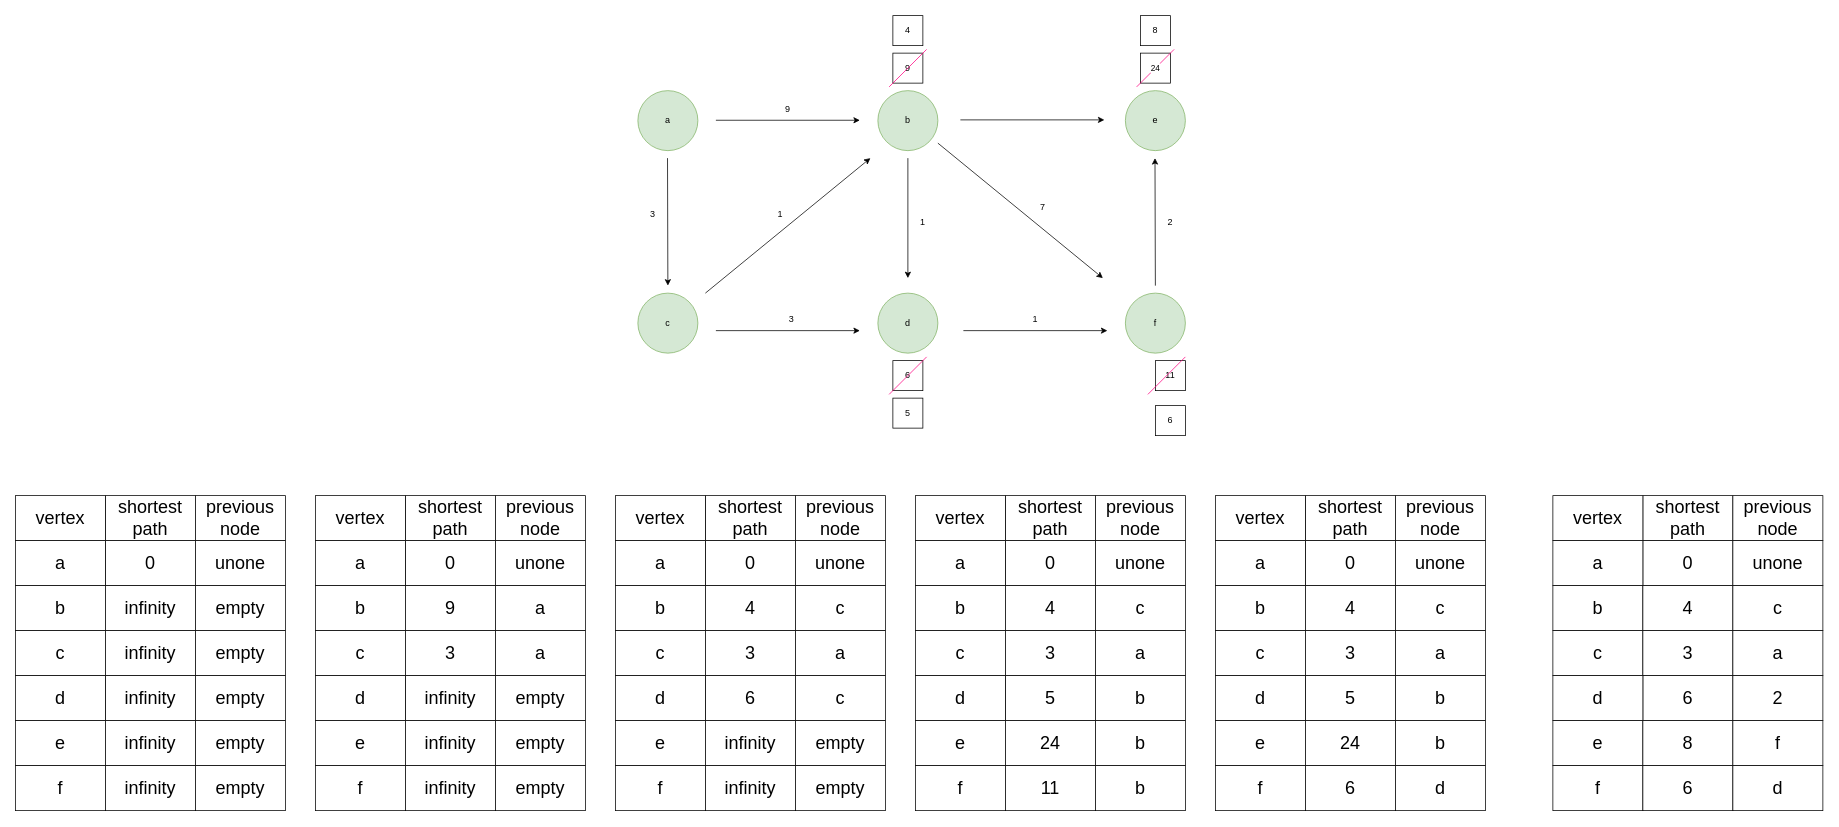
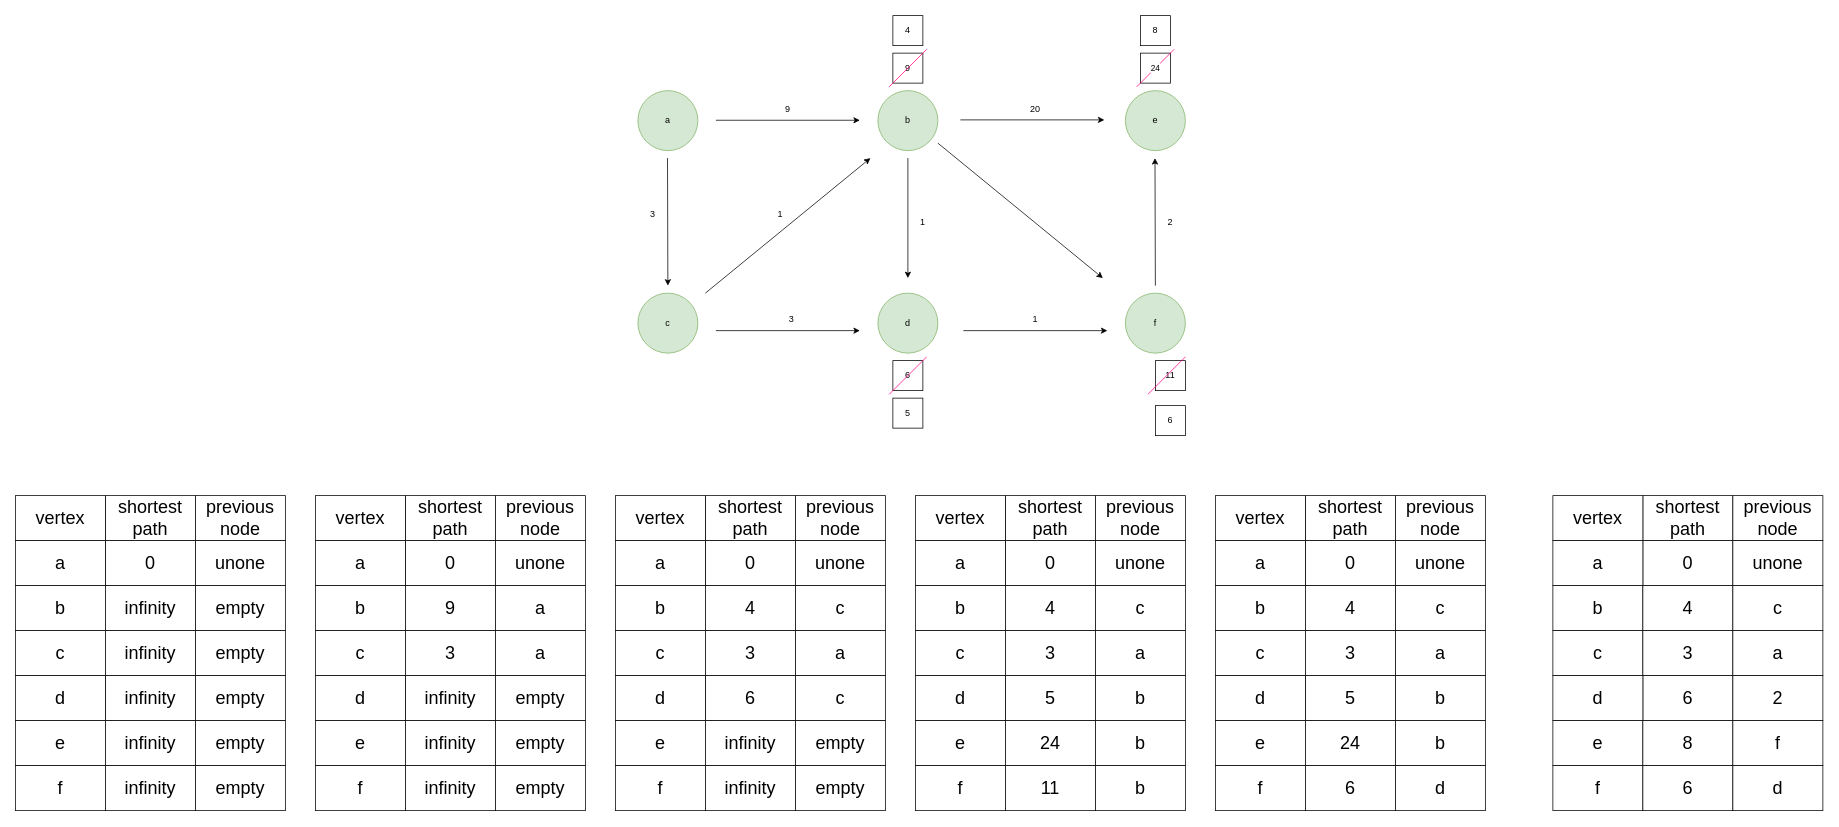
none -> (1035, 109)
(1043, 207) -> none
